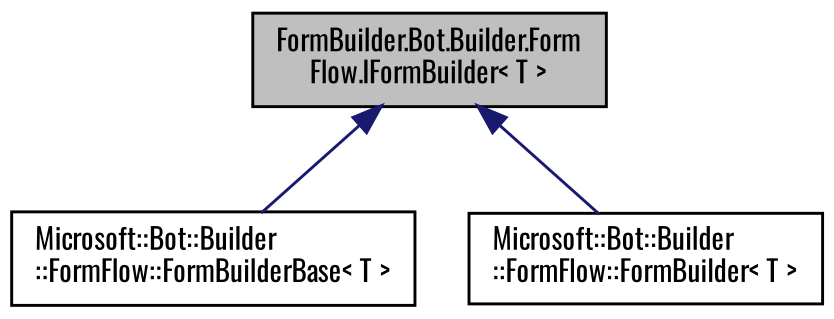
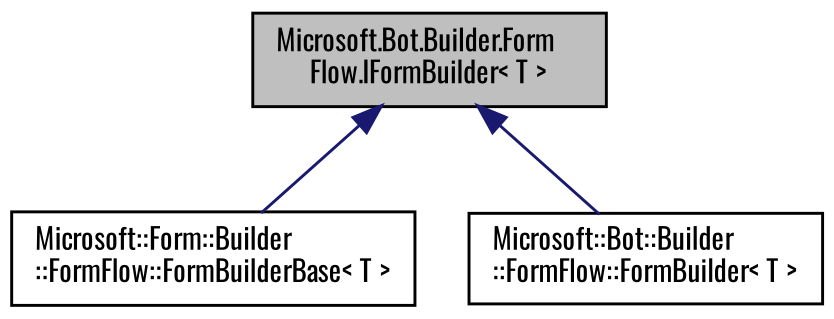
(430, 60) -> (430, 60)
(213, 259) -> (213, 259)
